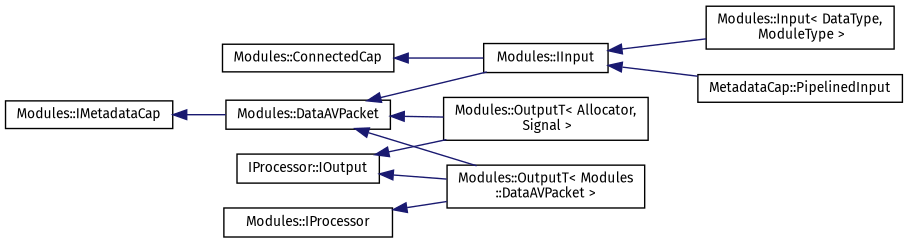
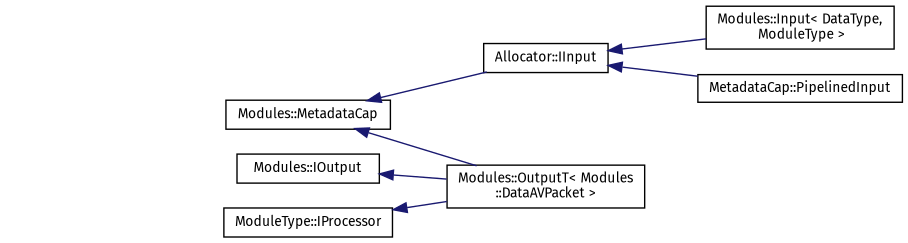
(308, 58) -> none
(546, 58) -> (546, 58)
(89, 115) -> none
(308, 115) -> (308, 115)
(546, 119) -> none
(308, 169) -> (308, 169)
(308, 222) -> (308, 222)
